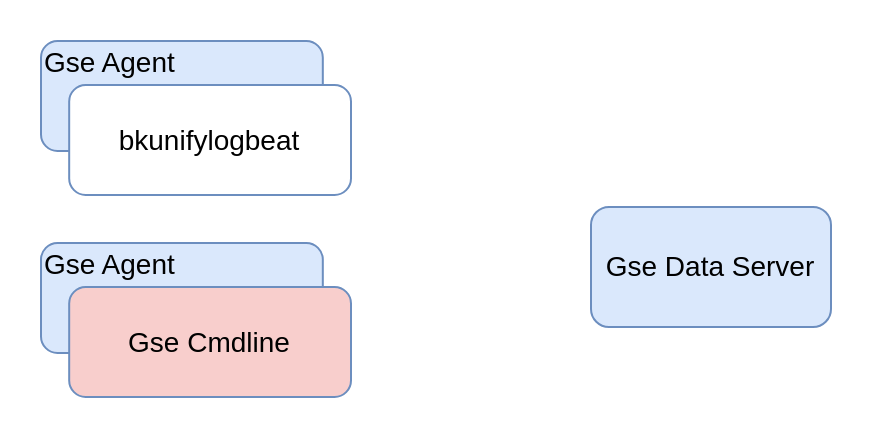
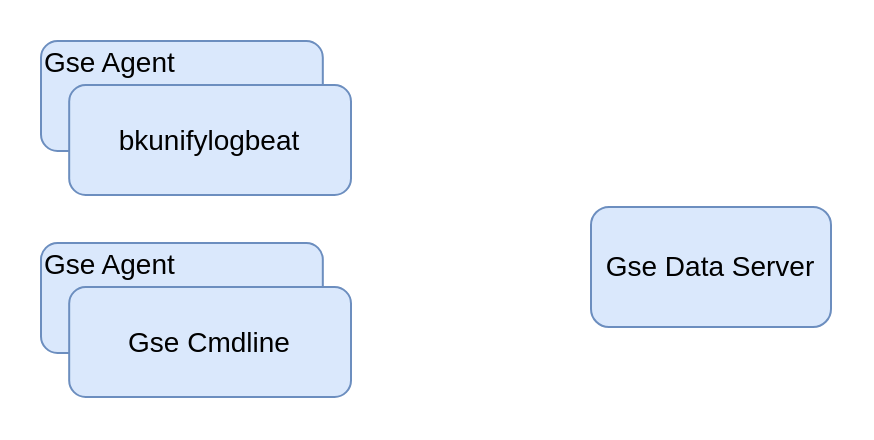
(210, 140) -> (210, 140)
(210, 342) -> (210, 342)
